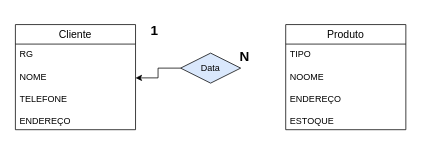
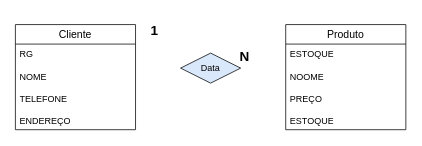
(300, 55) -> (308, 55)
(158, 75) -> none
(310, 105) -> (308, 105)
